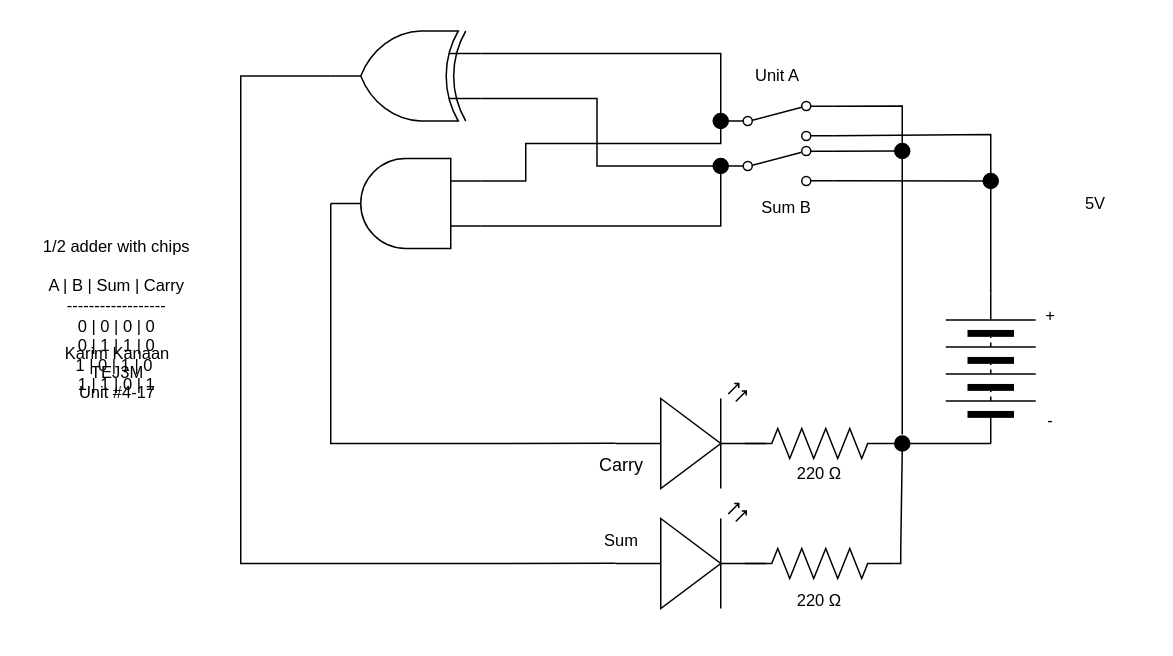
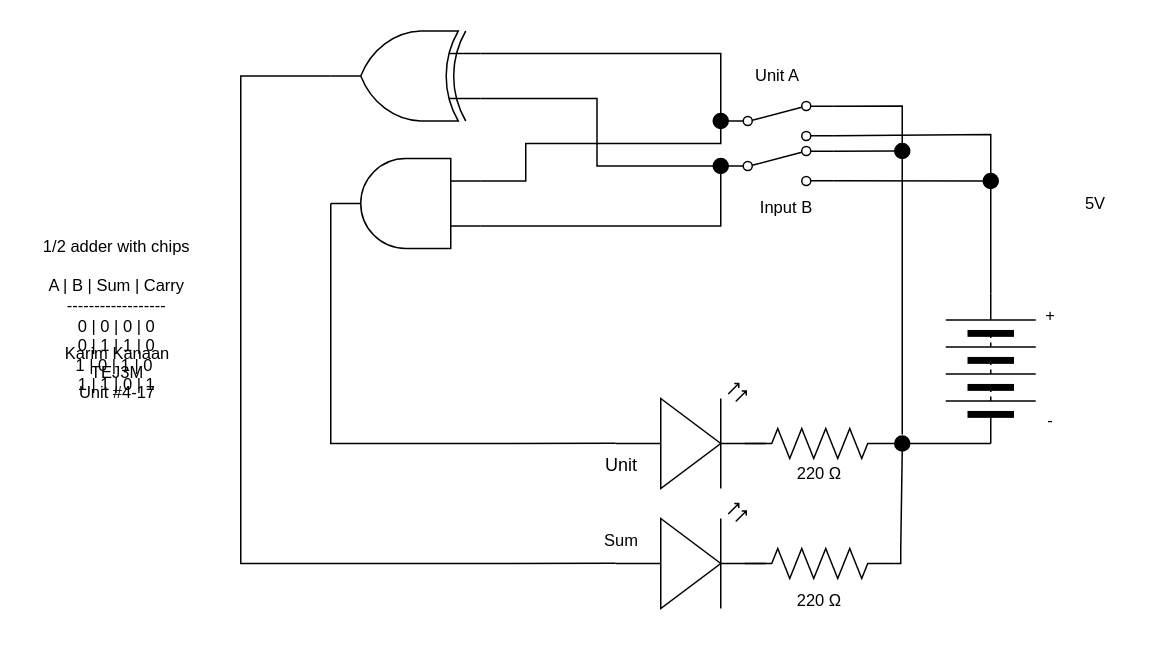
(787, 208) -> (787, 208)
(622, 466) -> (622, 466)
